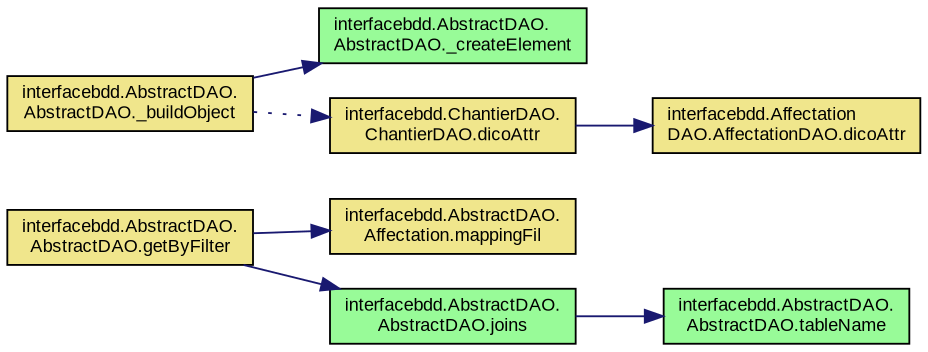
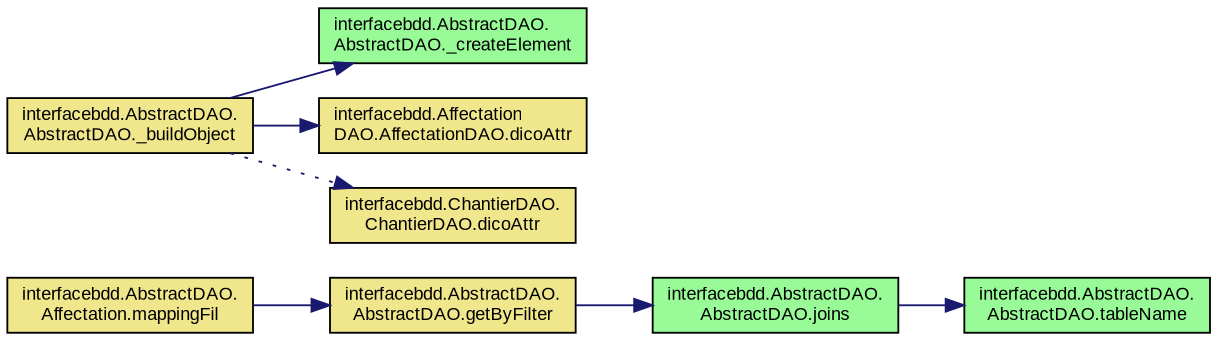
(605, 126) -> (277, 126)
(282, 232) -> (282, 305)
